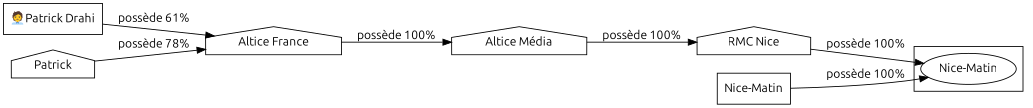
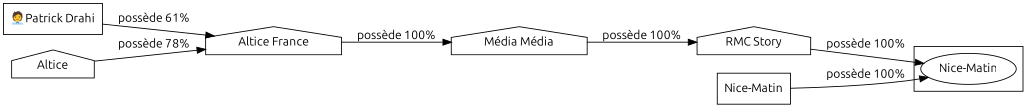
(519, 42) -> (519, 42)
(754, 42) -> (754, 42)
(53, 65) -> (53, 65)
